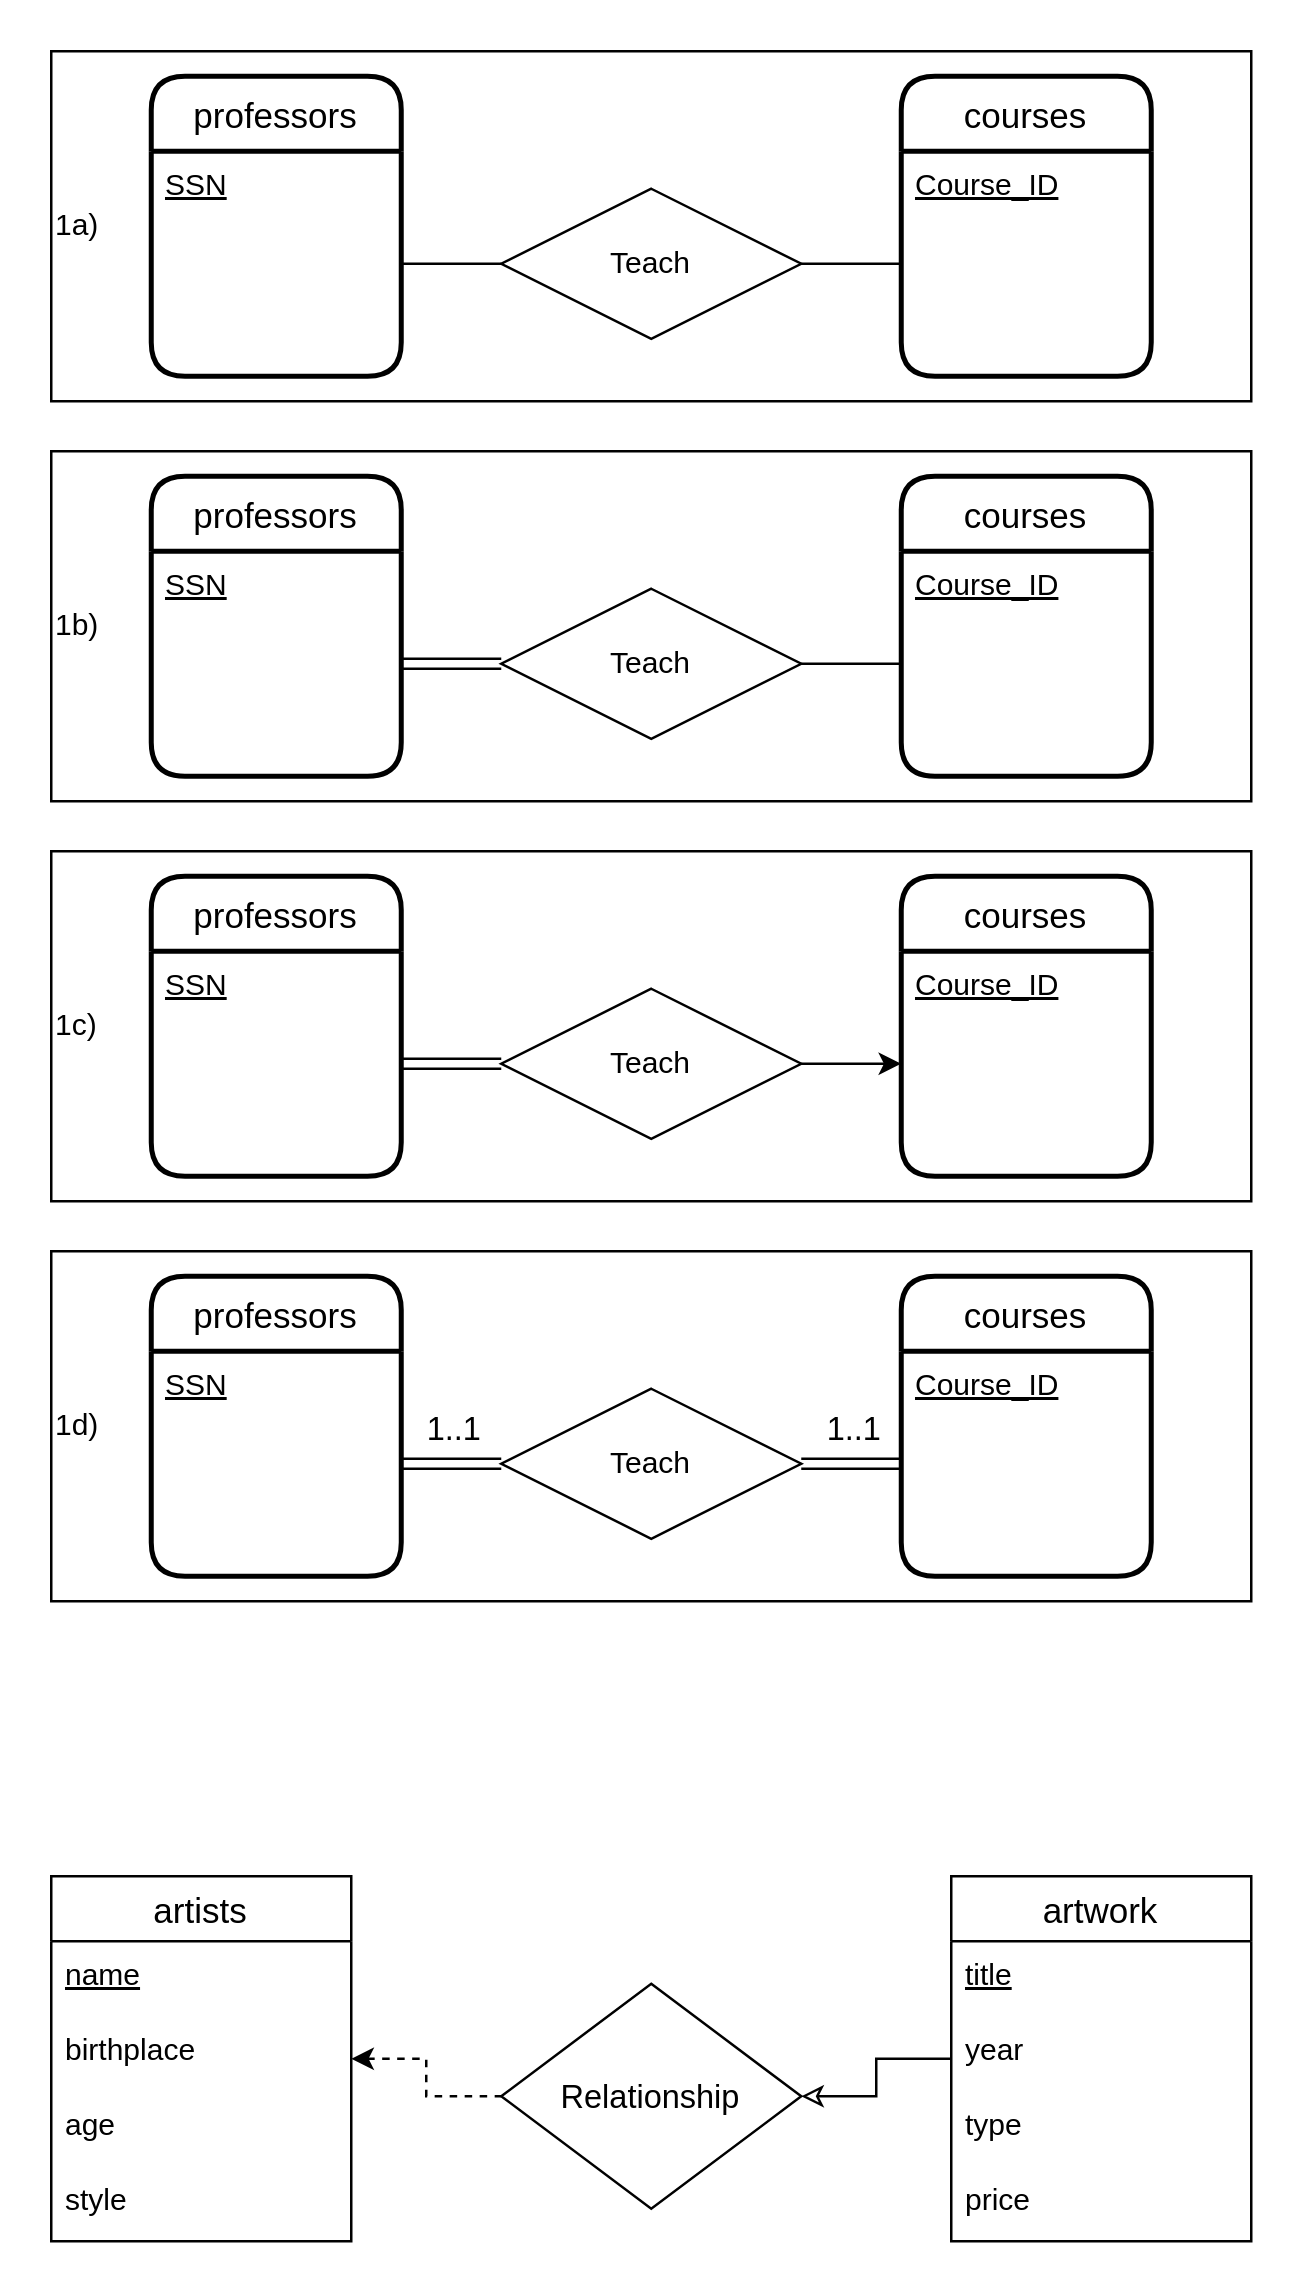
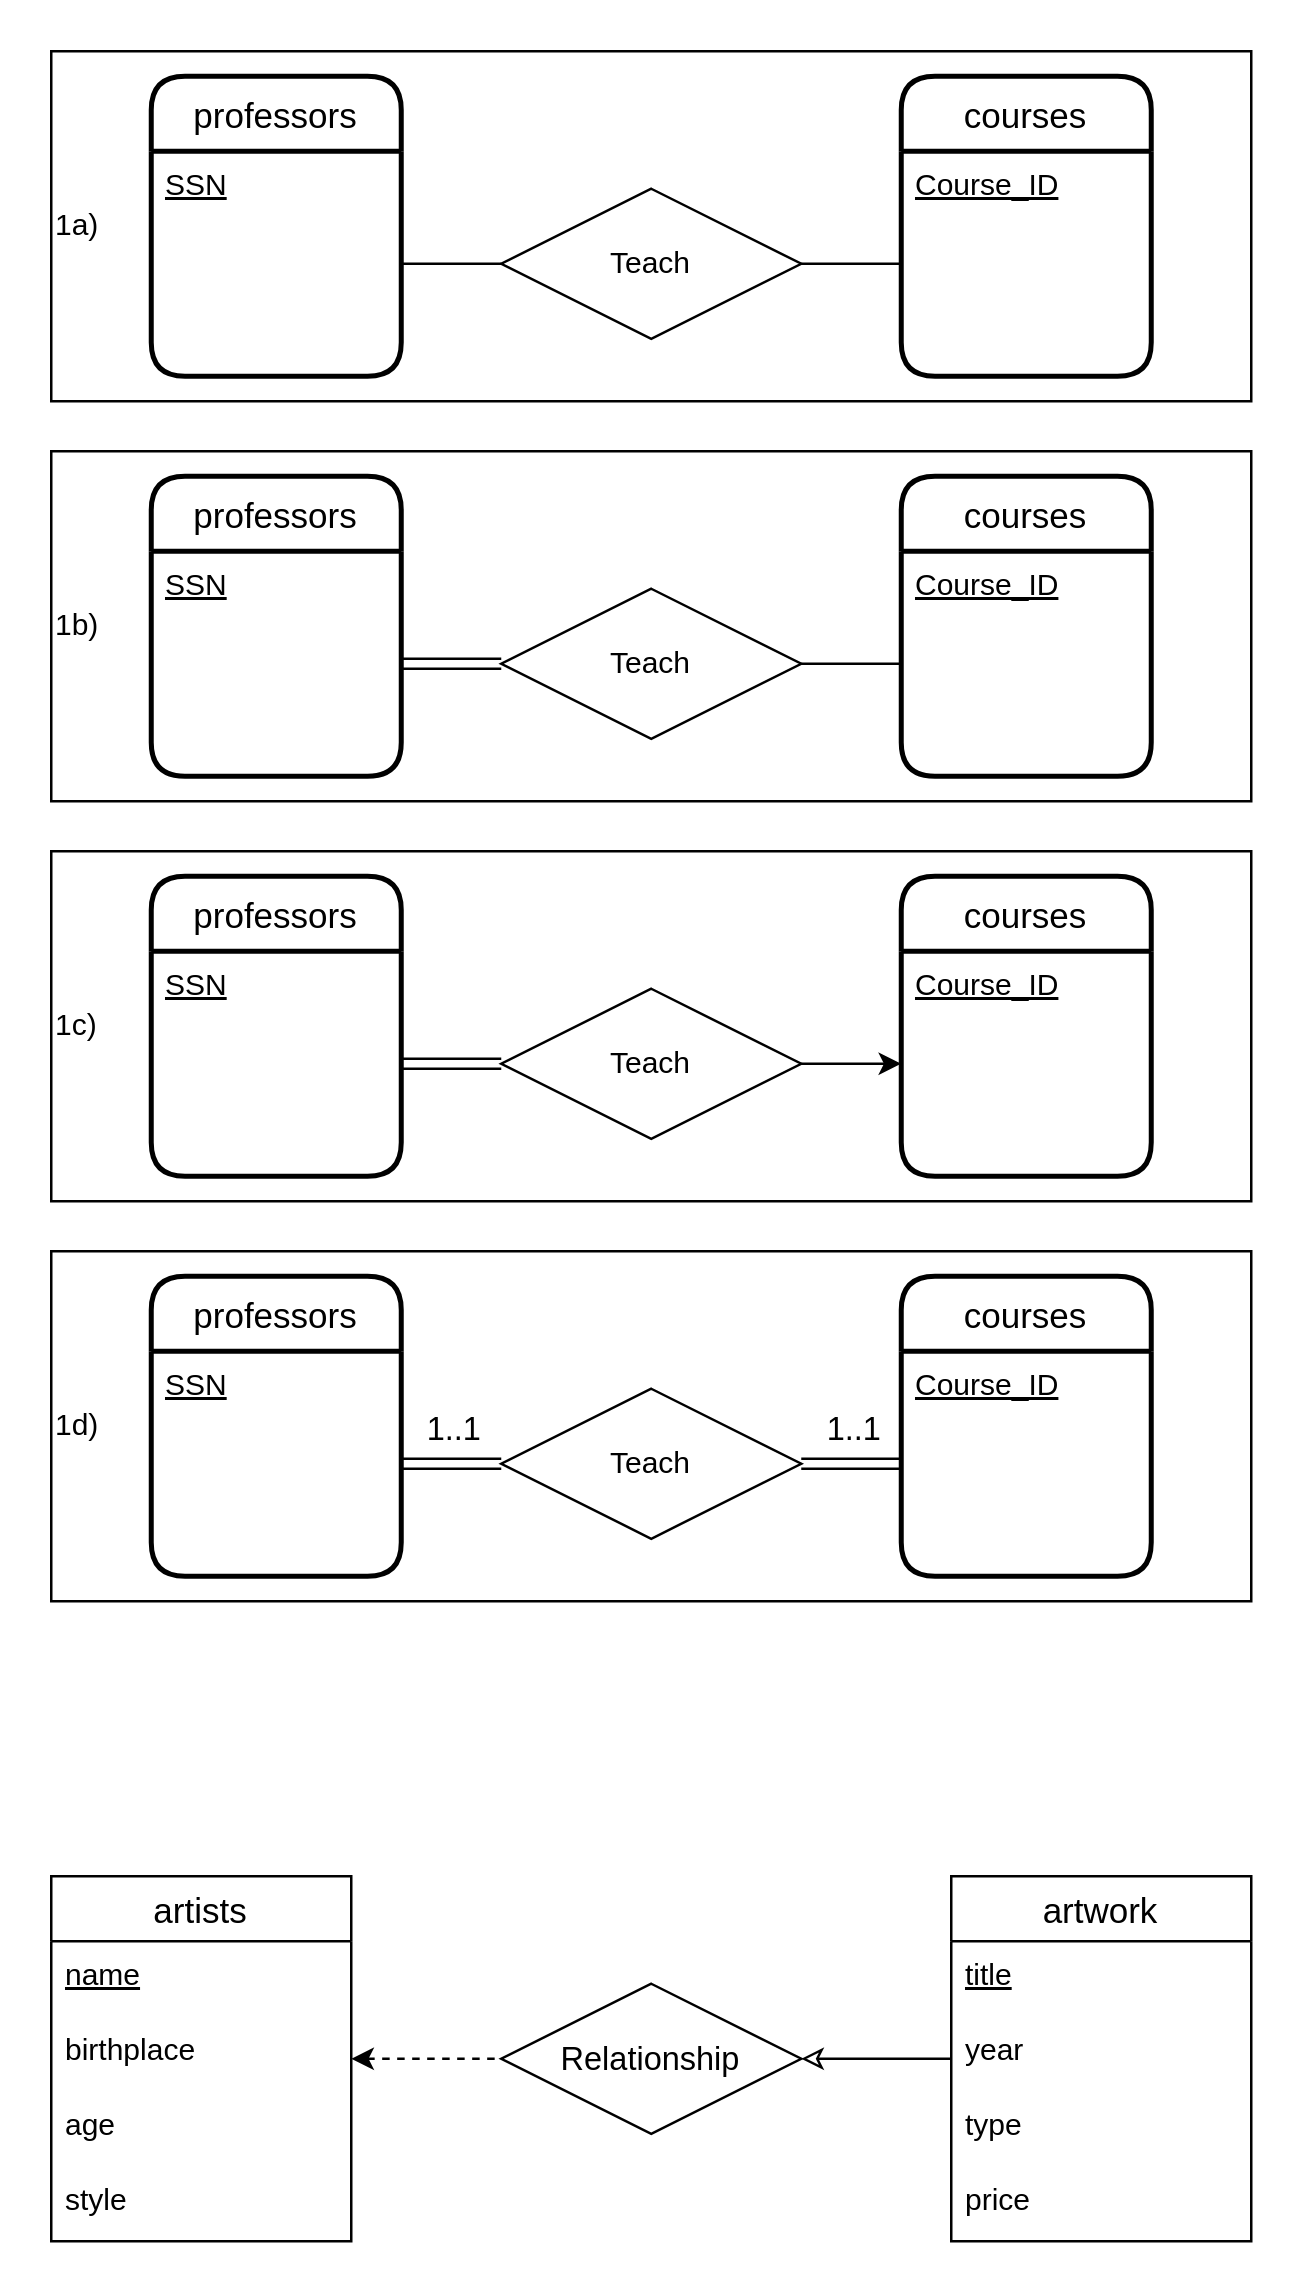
(651, 2096) -> (651, 2059)
